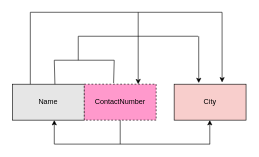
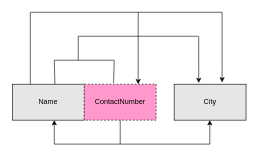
(210, 102) -> (210, 102)
